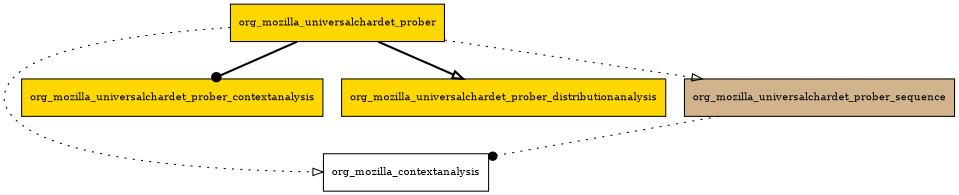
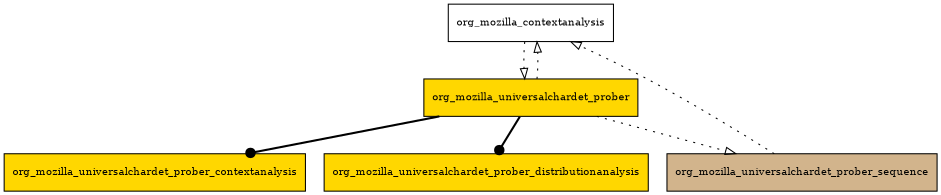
none -> (524, 55)
(416, 58) -> (511, 132)
(608, 136) -> (679, 97)
